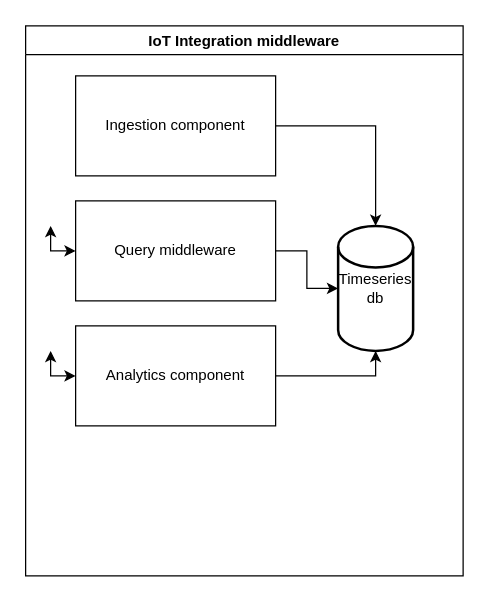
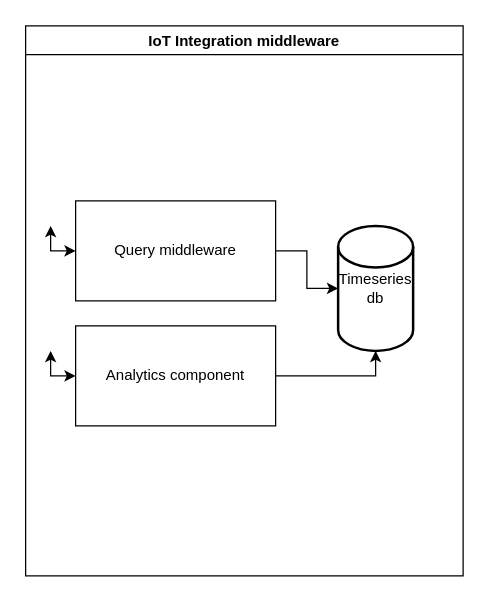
(176, 126) -> none
(372, 126) -> none
